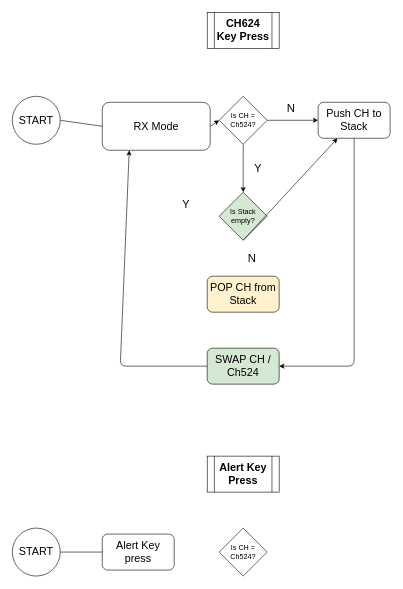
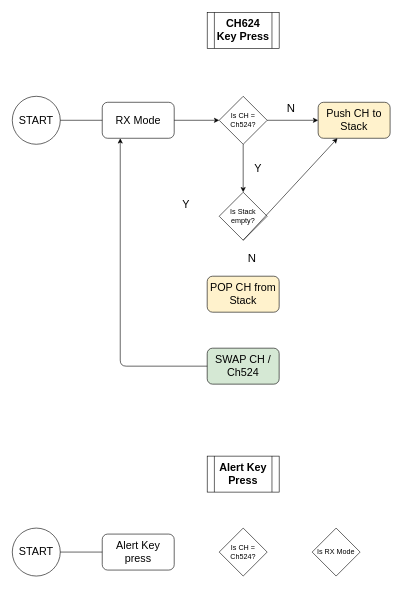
(354, 120) -> (354, 120)
(156, 126) -> (138, 120)
(243, 216) -> (243, 216)
(353, 365) -> none
none -> (336, 552)
